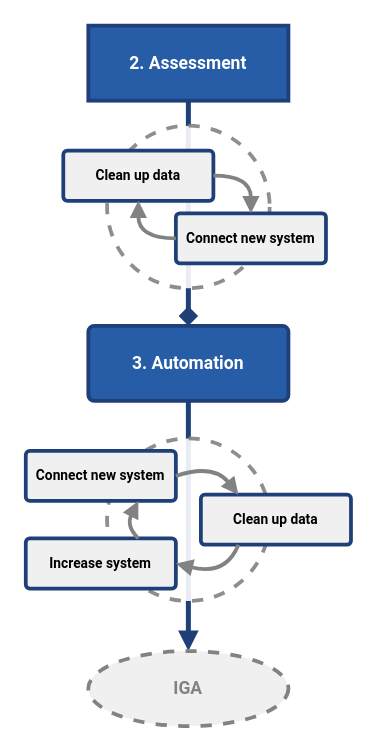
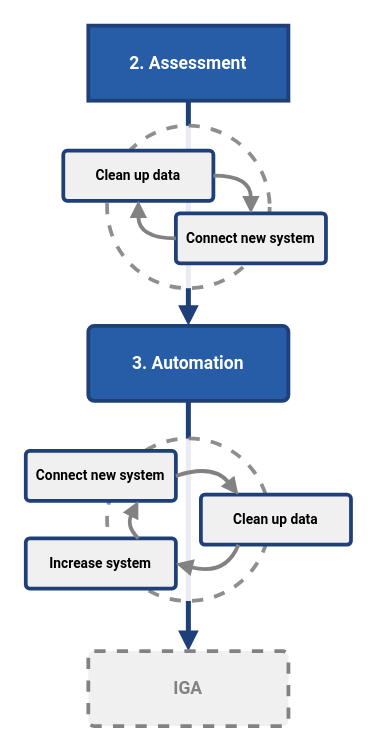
(188, 306) -> (188, 305)
(188, 688) -> (188, 688)
